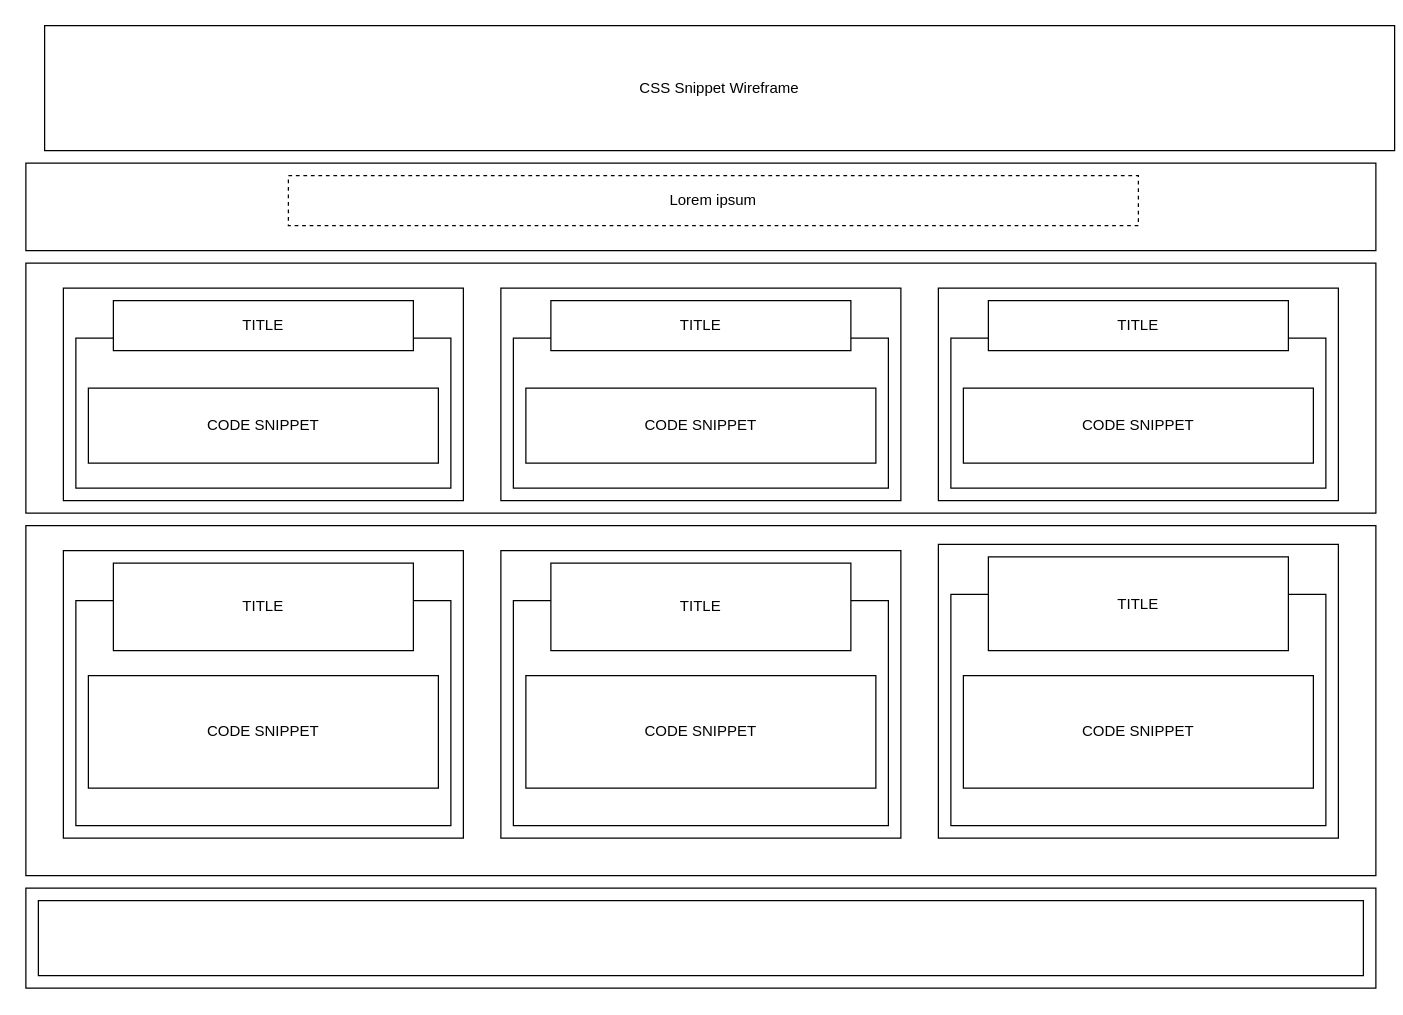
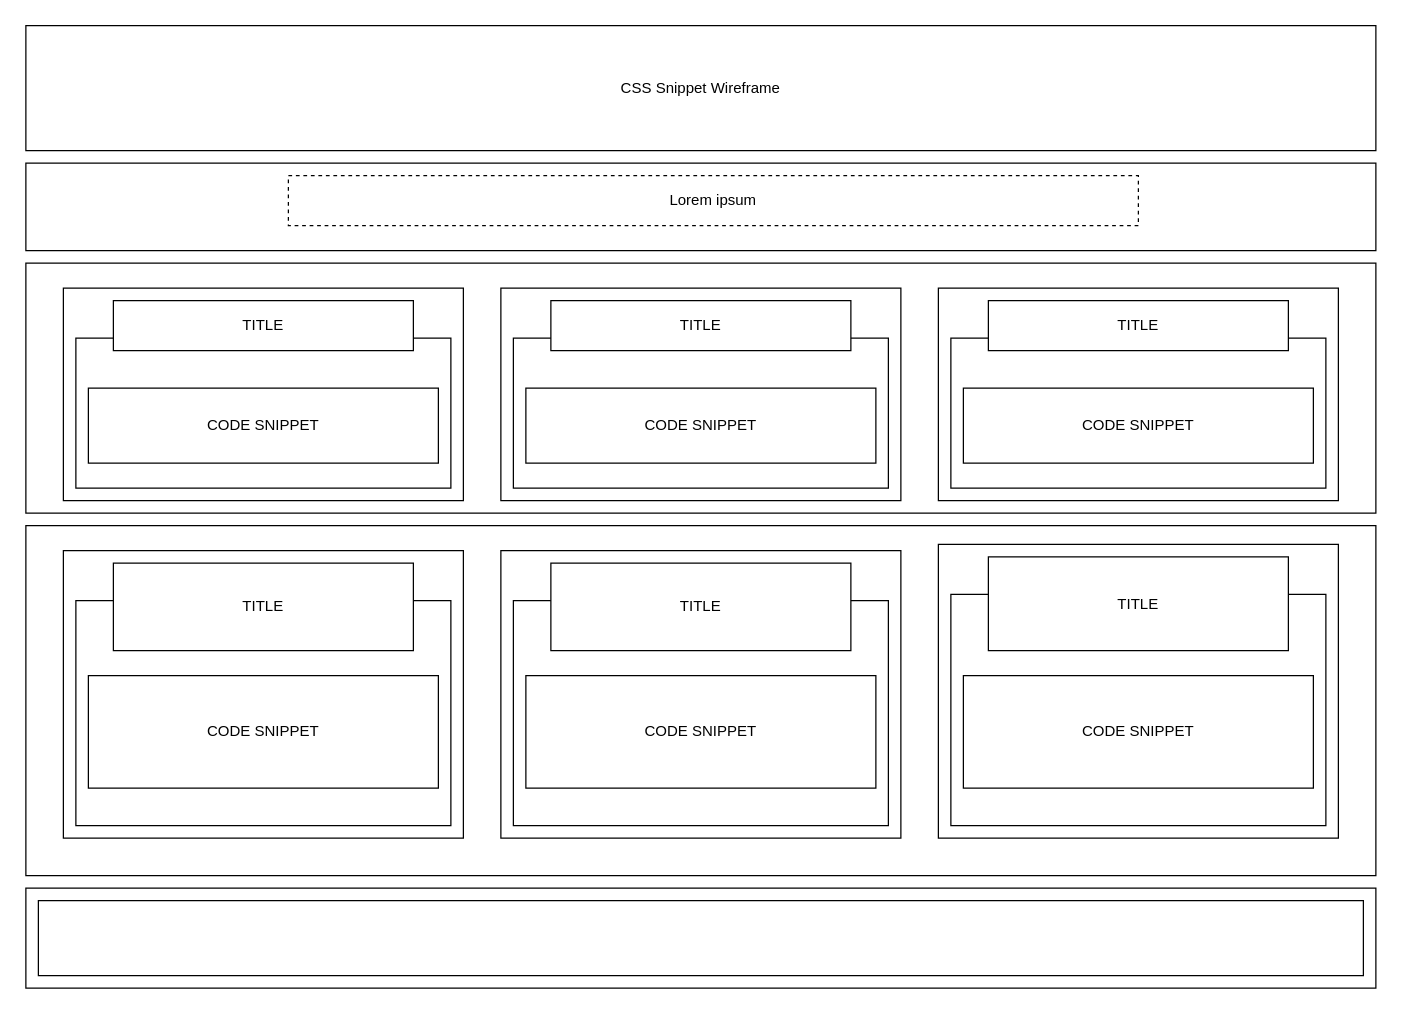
(719, 88) -> (701, 88)
